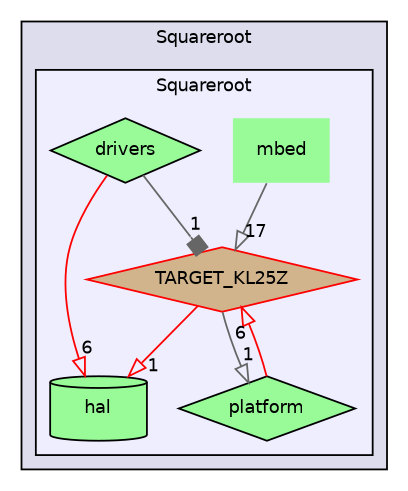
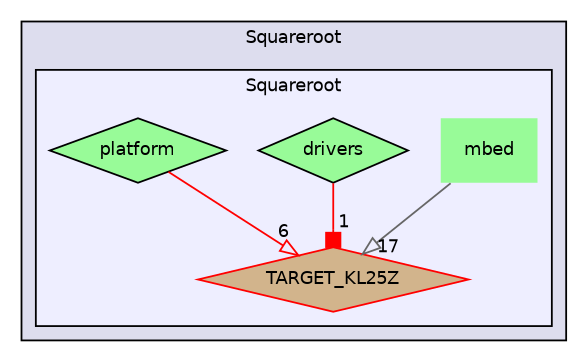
(167, 206) -> (333, 206)
(231, 340) -> none
(99, 408) -> none
